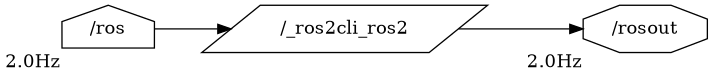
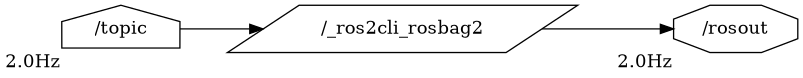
(108, 29) -> (121, 29)
(345, 29) -> (403, 29)
